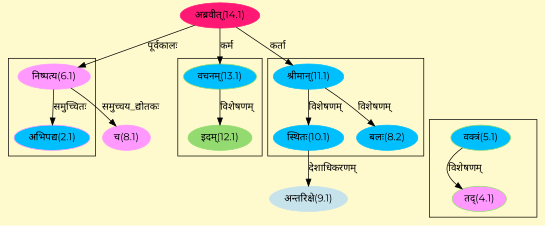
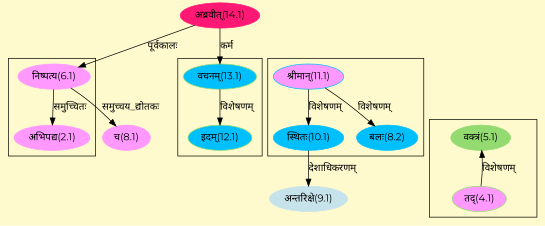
(262, 44) -> none
(309, 77) -> (309, 77)
(52, 138) -> (52, 138)
(220, 138) -> (220, 138)
(481, 138) -> (481, 138)
(448, 165) -> (482, 172)
